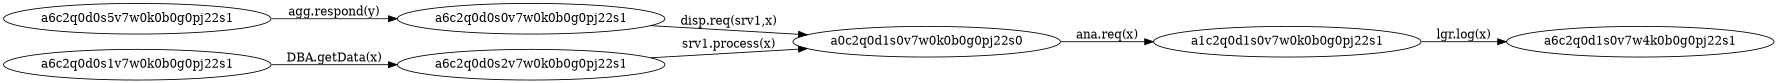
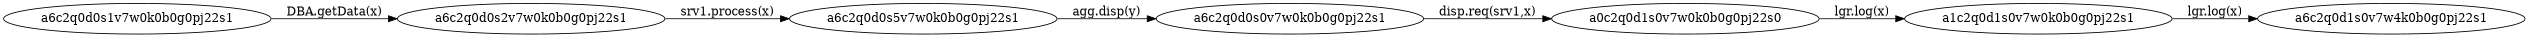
(334, 12) -> (1107, 12)
(1107, 35) -> (1862, 12)
(724, 53) -> (723, 19)
